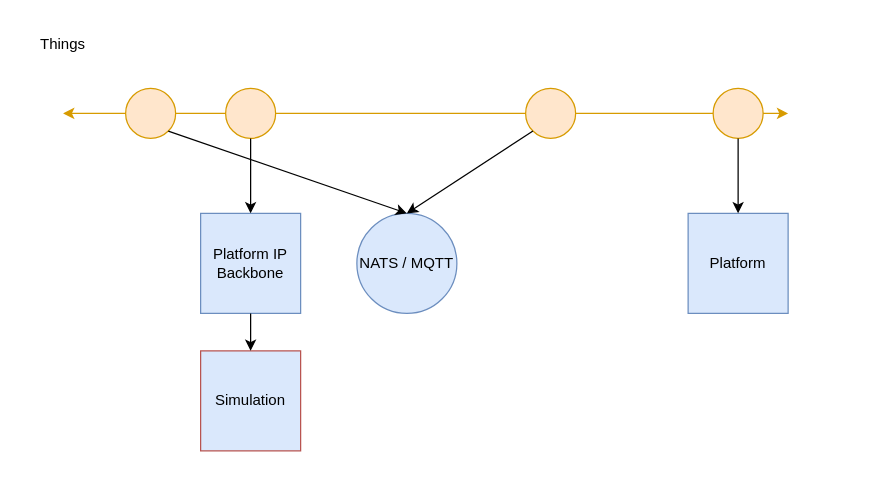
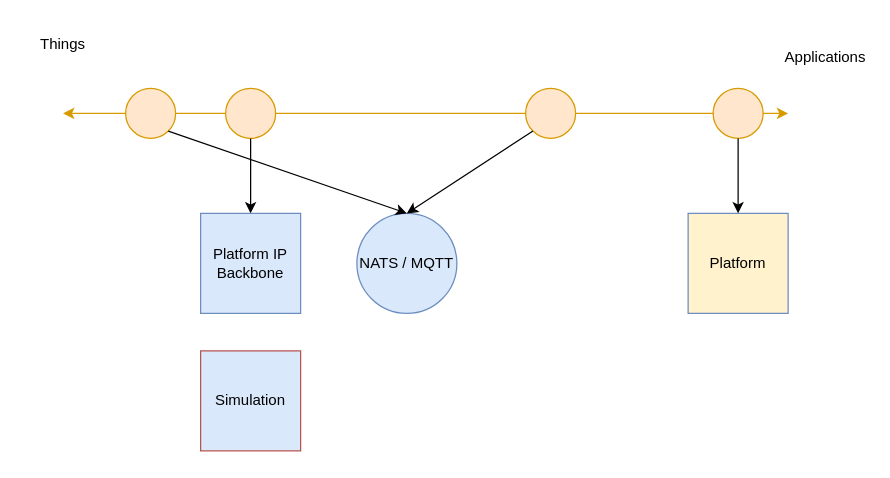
none -> (826, 57)
(738, 263) -> (738, 263)
(251, 327) -> none
